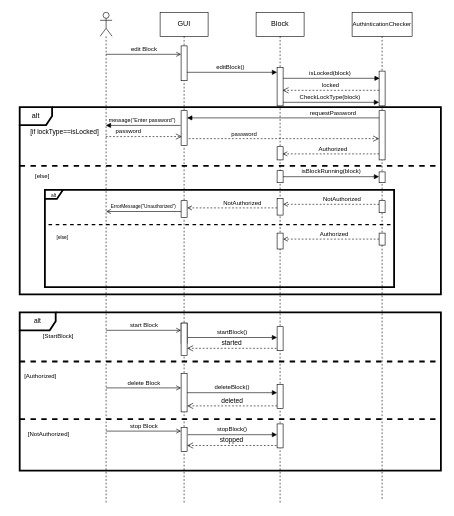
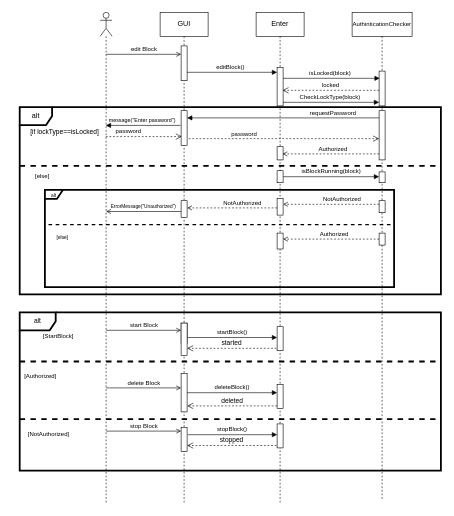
(280, 24) -> (280, 24)
